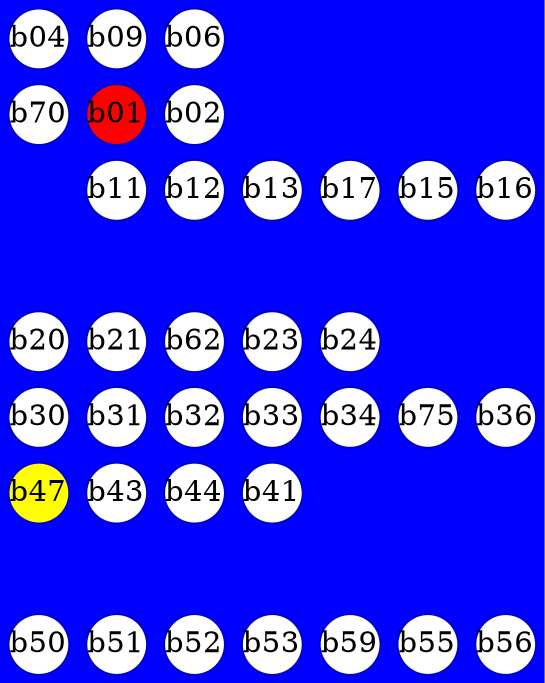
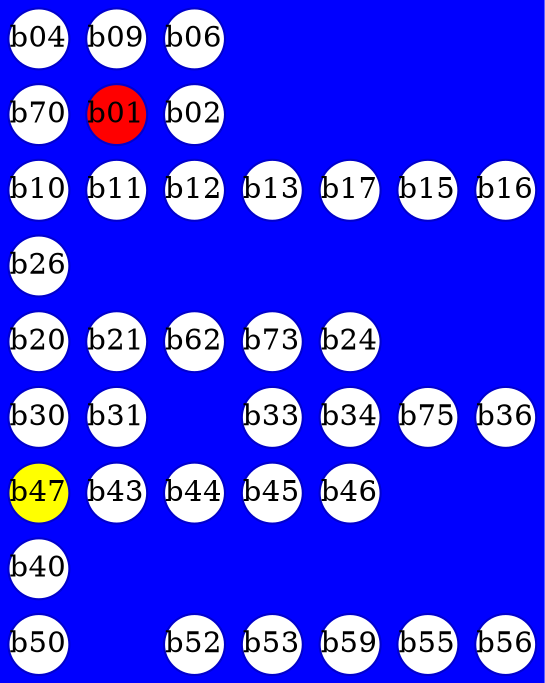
none -> (39, 190)
none -> (39, 266)
(272, 342) -> (272, 342)
(195, 417) -> none
(272, 493) -> (272, 493)
none -> (350, 493)
none -> (39, 569)
(117, 645) -> none
